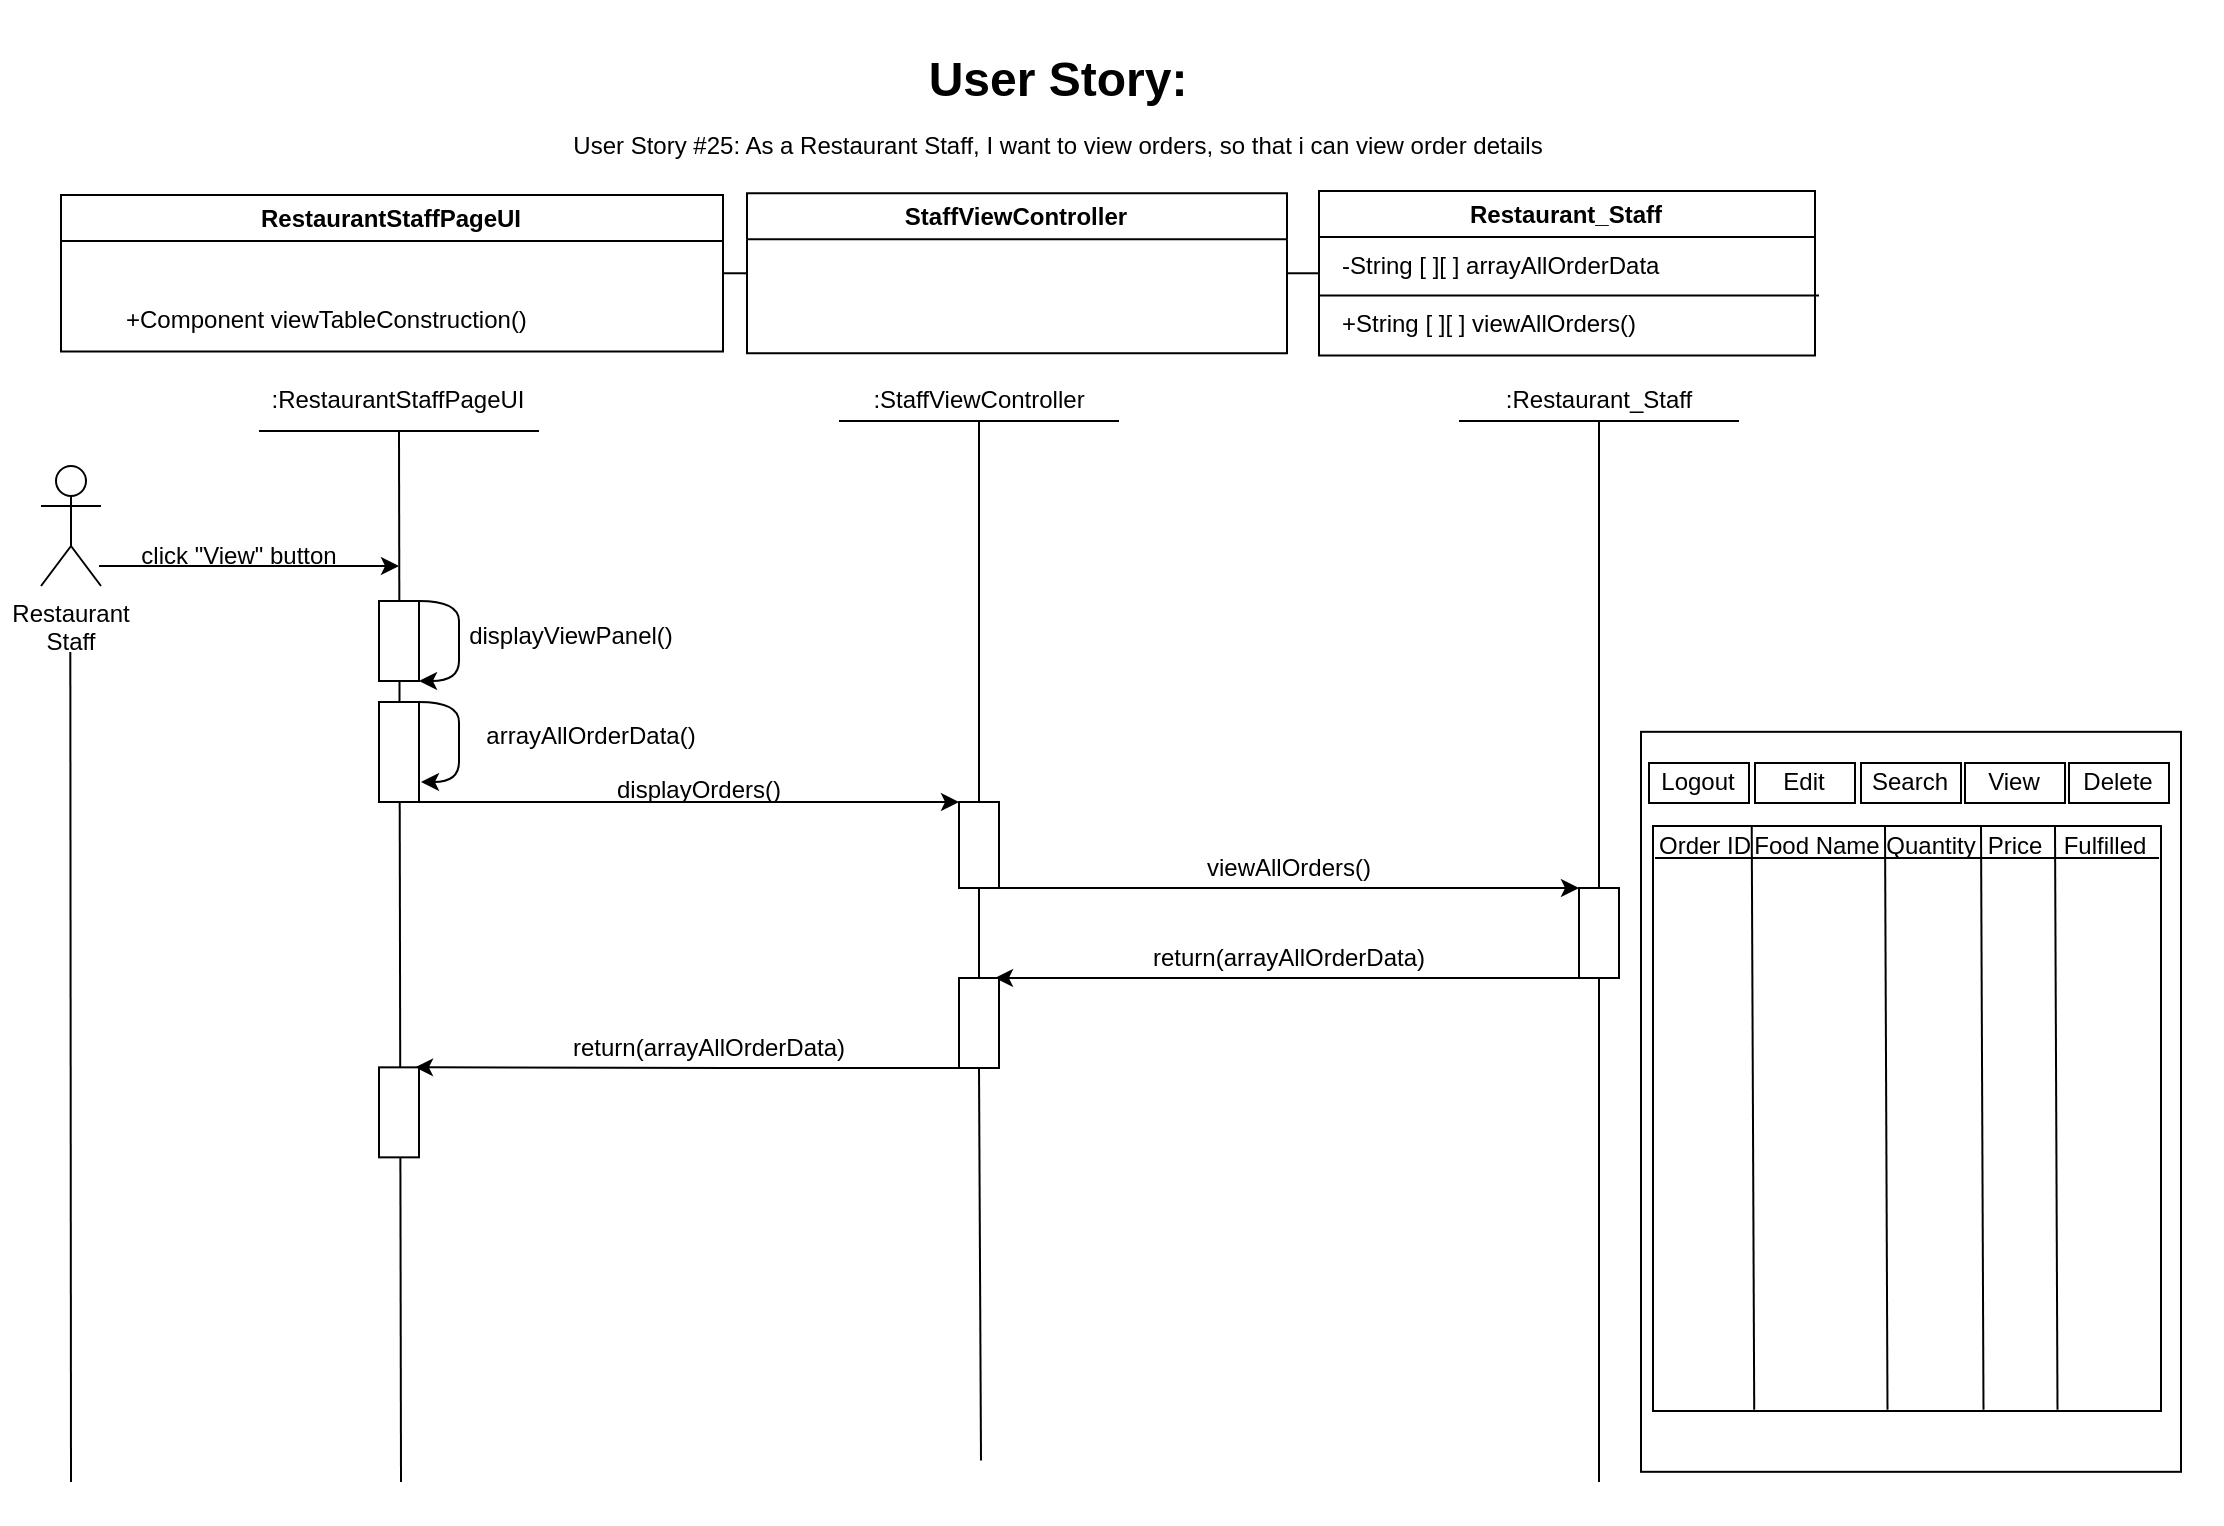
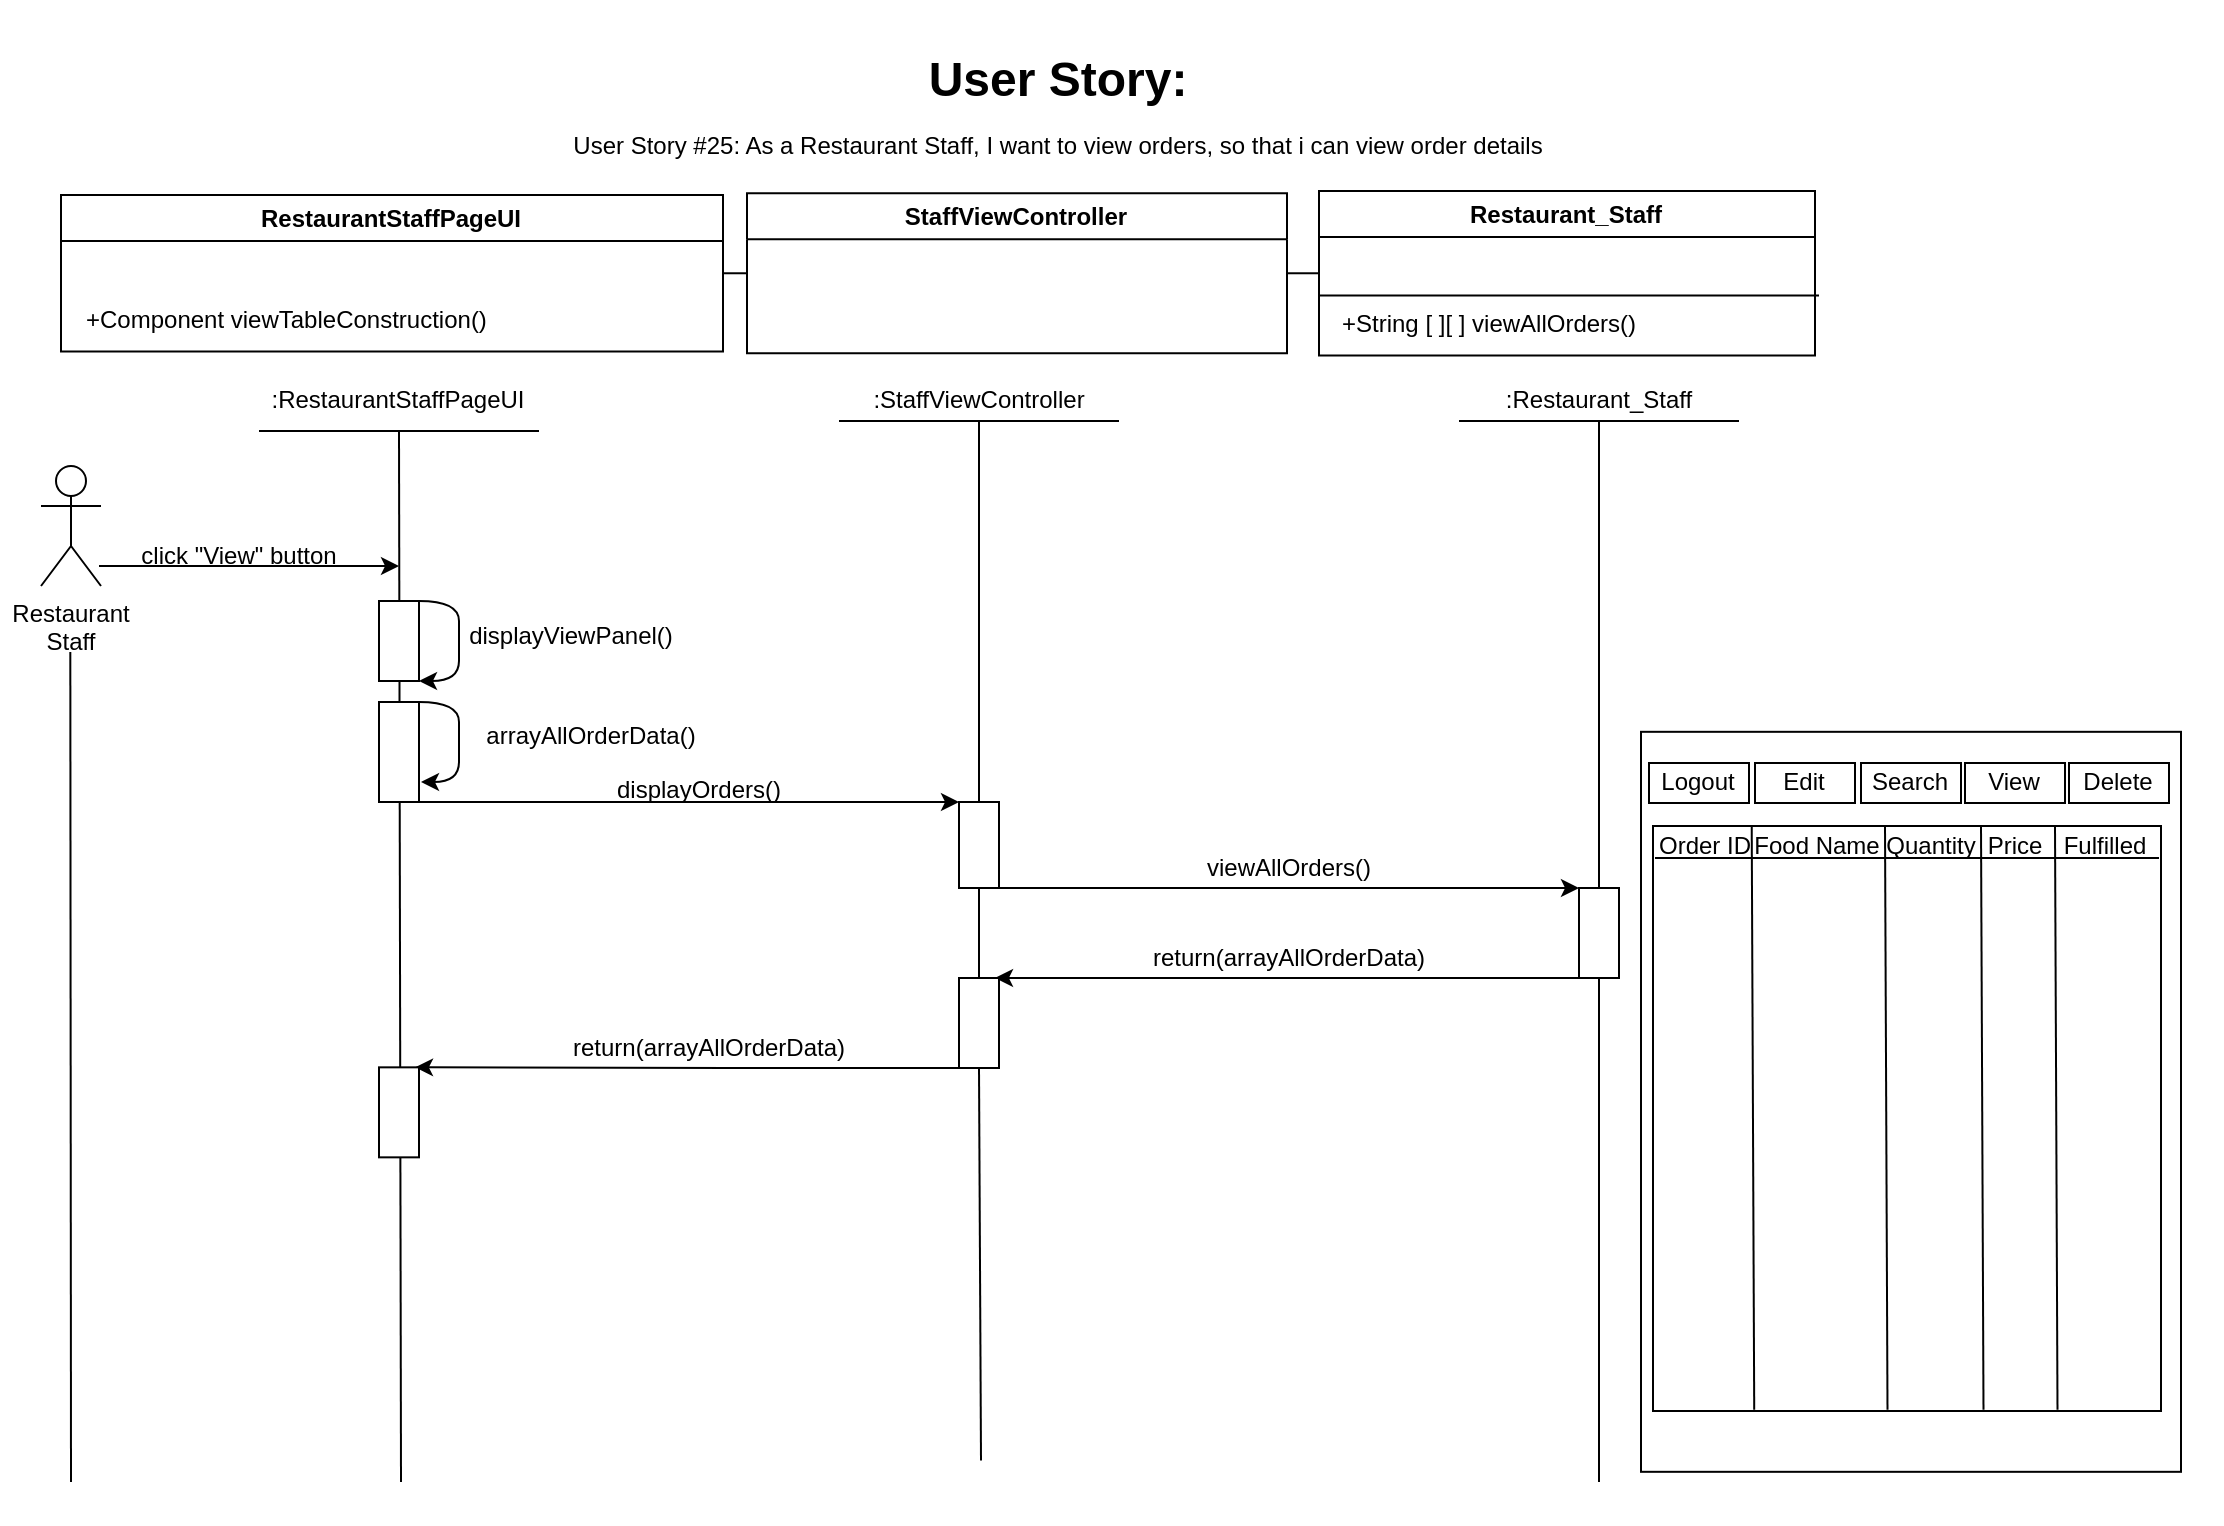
(1509, 268) -> none
(343, 321) -> (303, 321)
